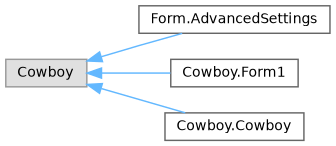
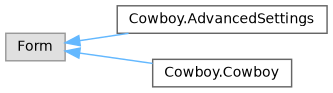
(234, 20) -> (222, 20)
(46, 73) -> (35, 47)
(234, 73) -> none
